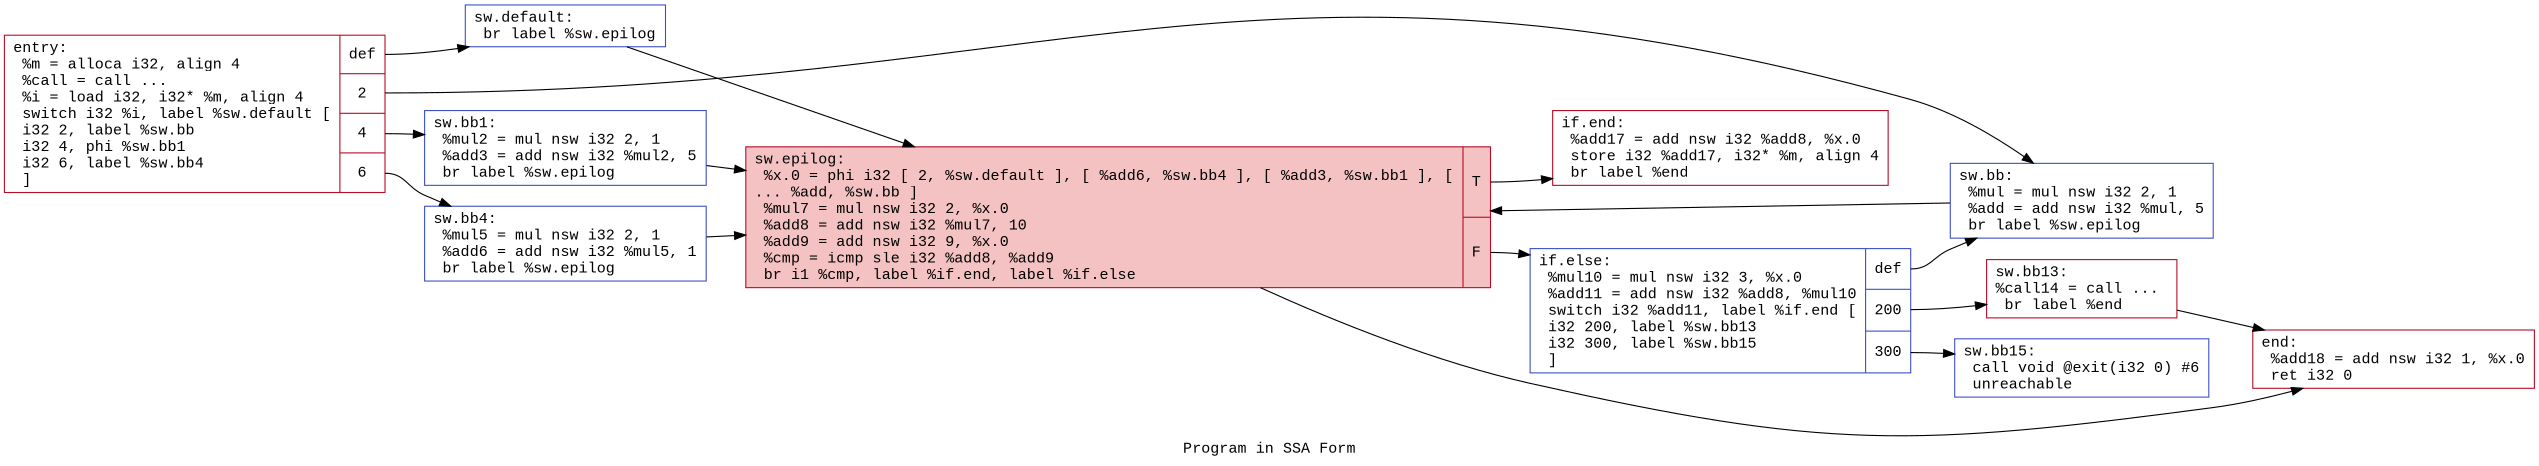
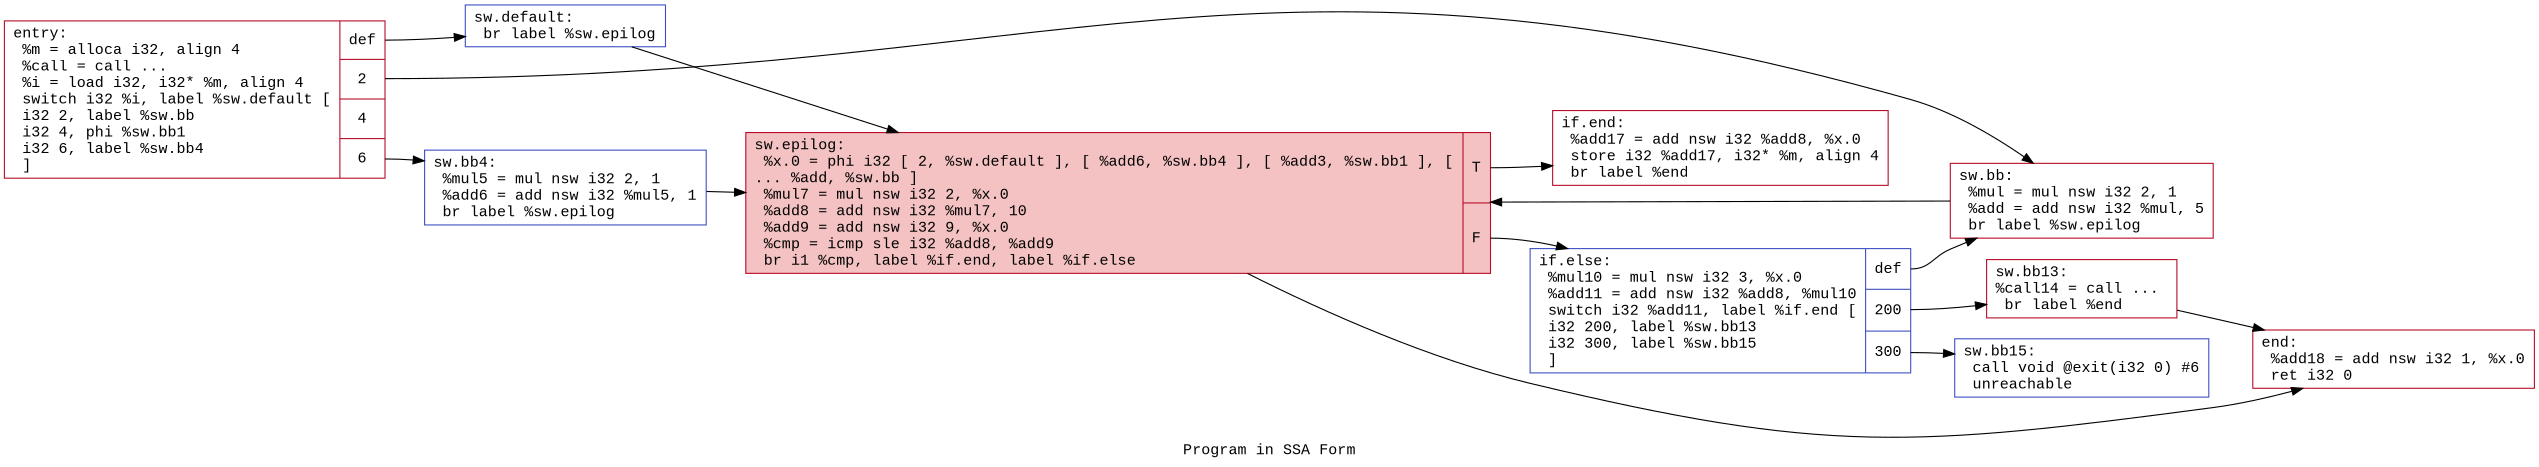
(565, 148) -> none
(2082, 201) -> (2082, 201)
